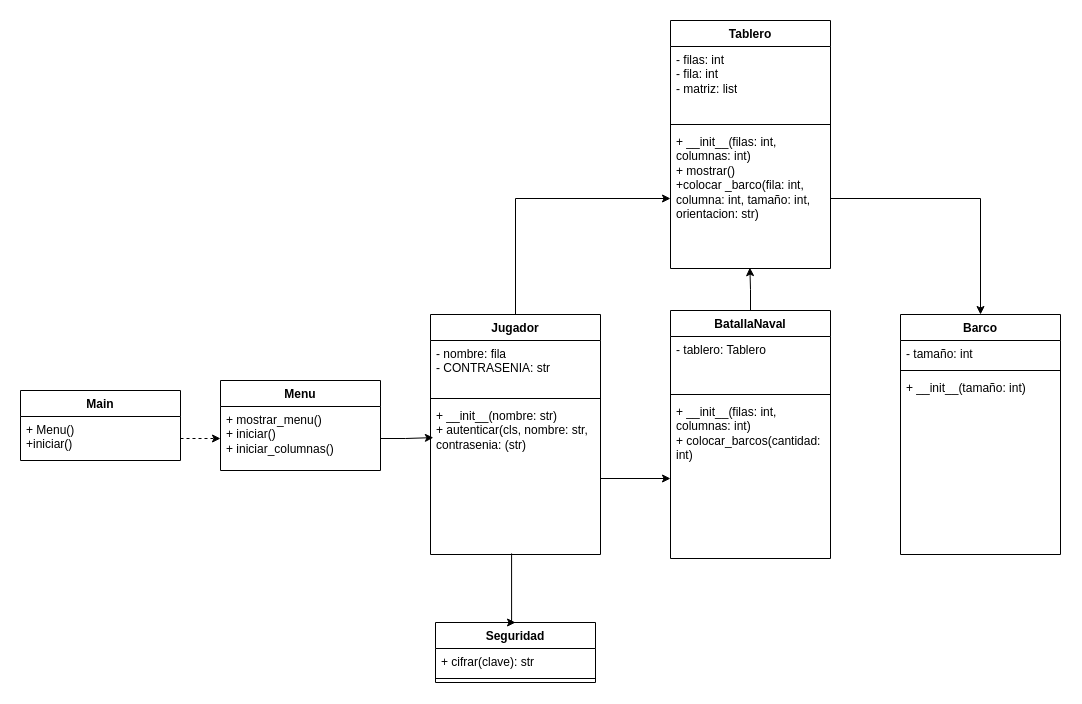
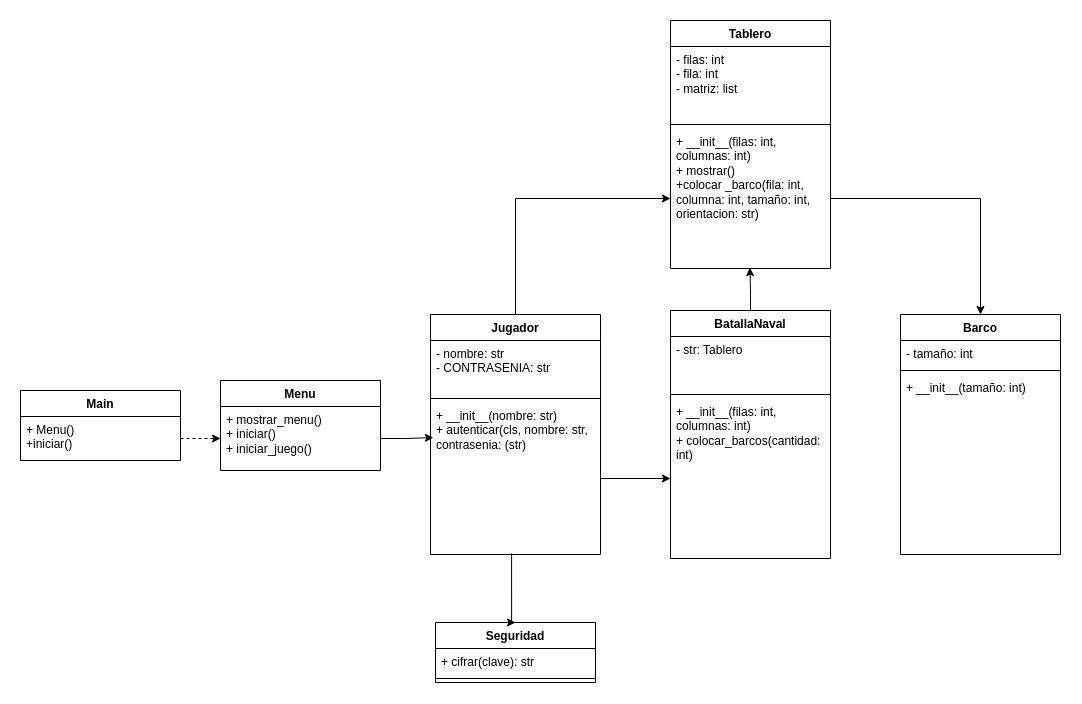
(729, 351) -> (717, 351)
(492, 362) -> (492, 362)
(286, 435) -> (279, 435)
